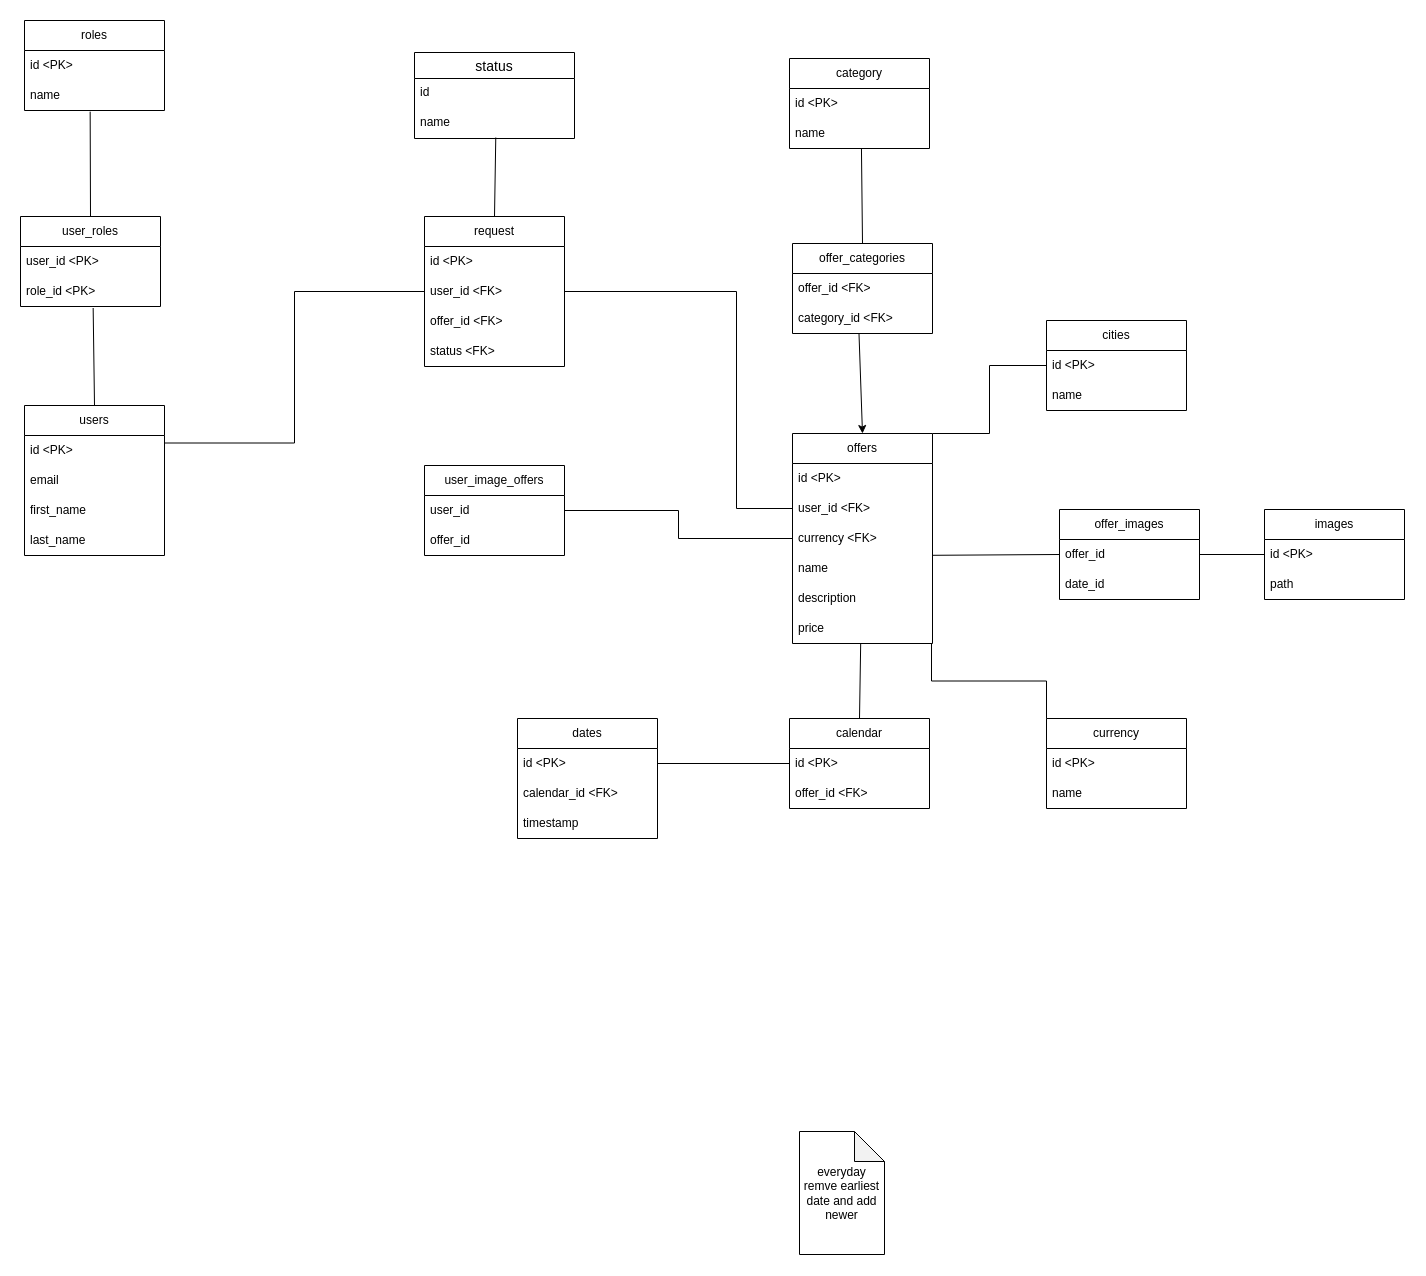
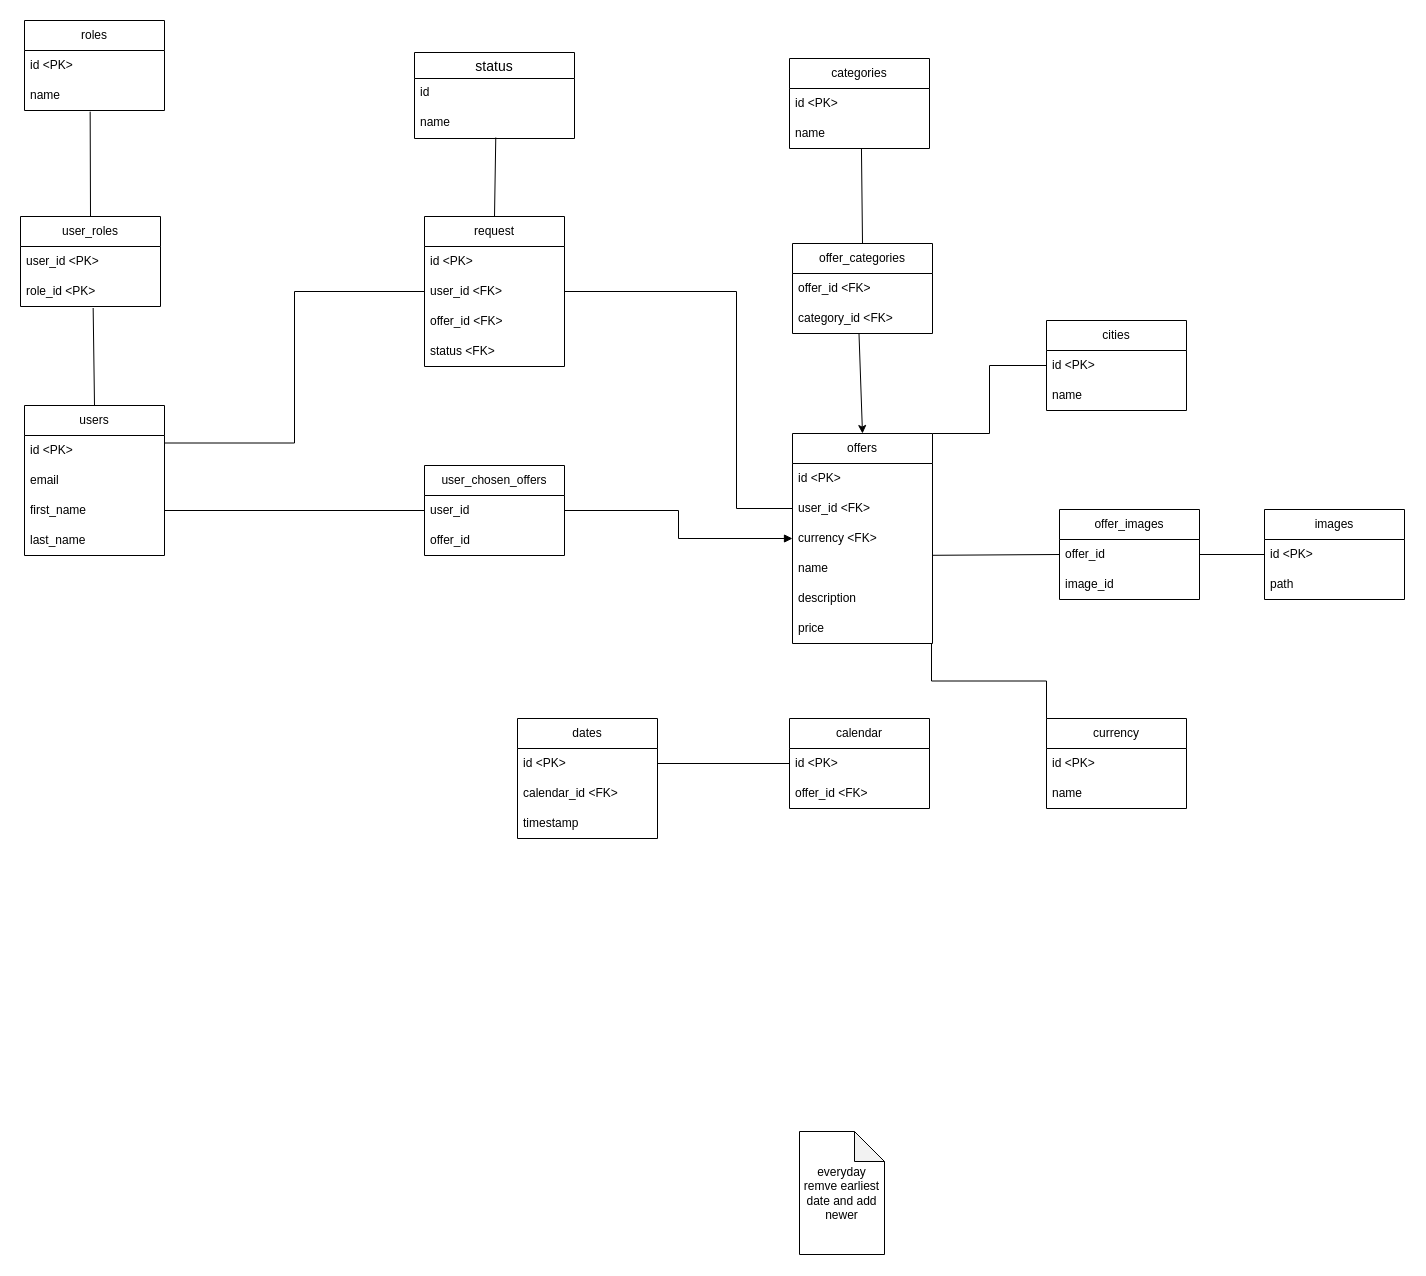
(860, 74) -> (860, 74)
(495, 481) -> (495, 481)
none -> (294, 511)
(786, 539) -> (783, 539)
(1087, 585) -> (1089, 585)
(860, 682) -> none
